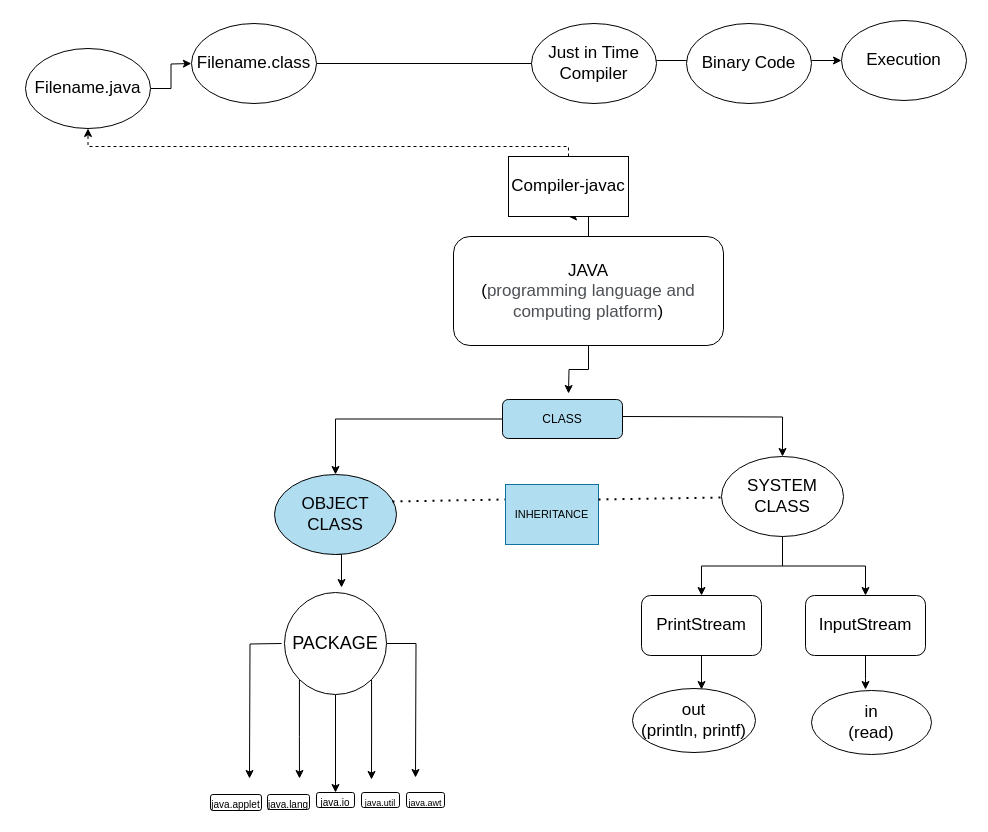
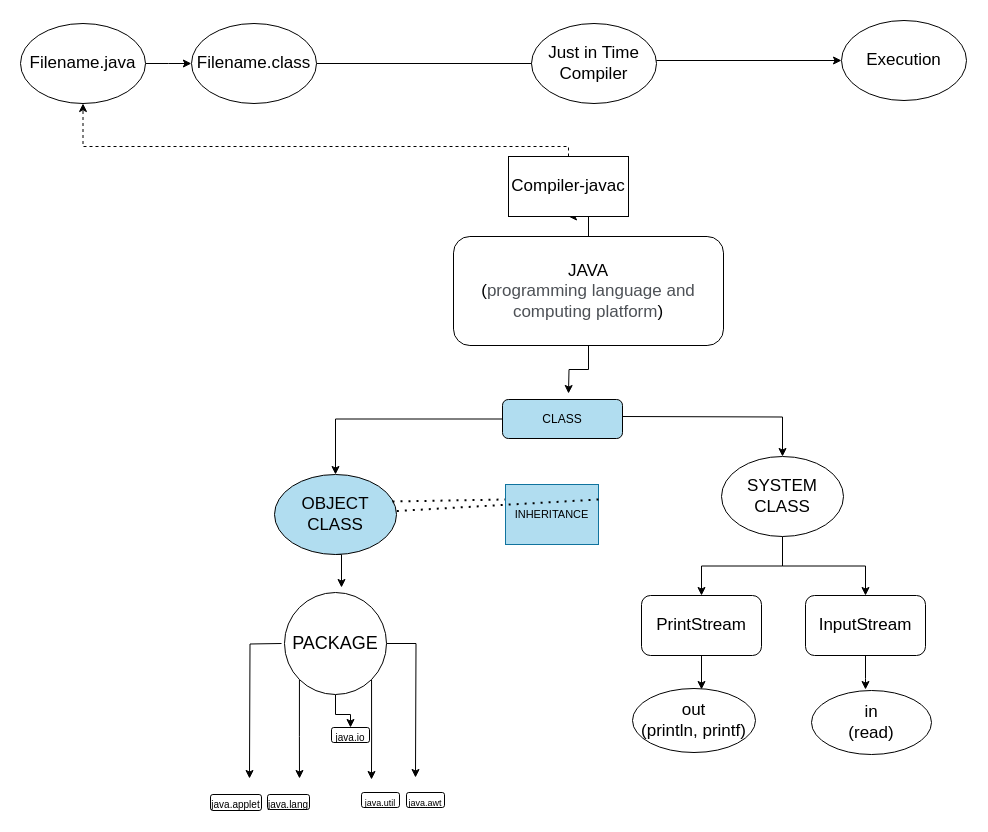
(749, 64) -> none
(88, 89) -> (83, 64)
(660, 499) -> (496, 505)
(336, 800) -> (351, 735)
